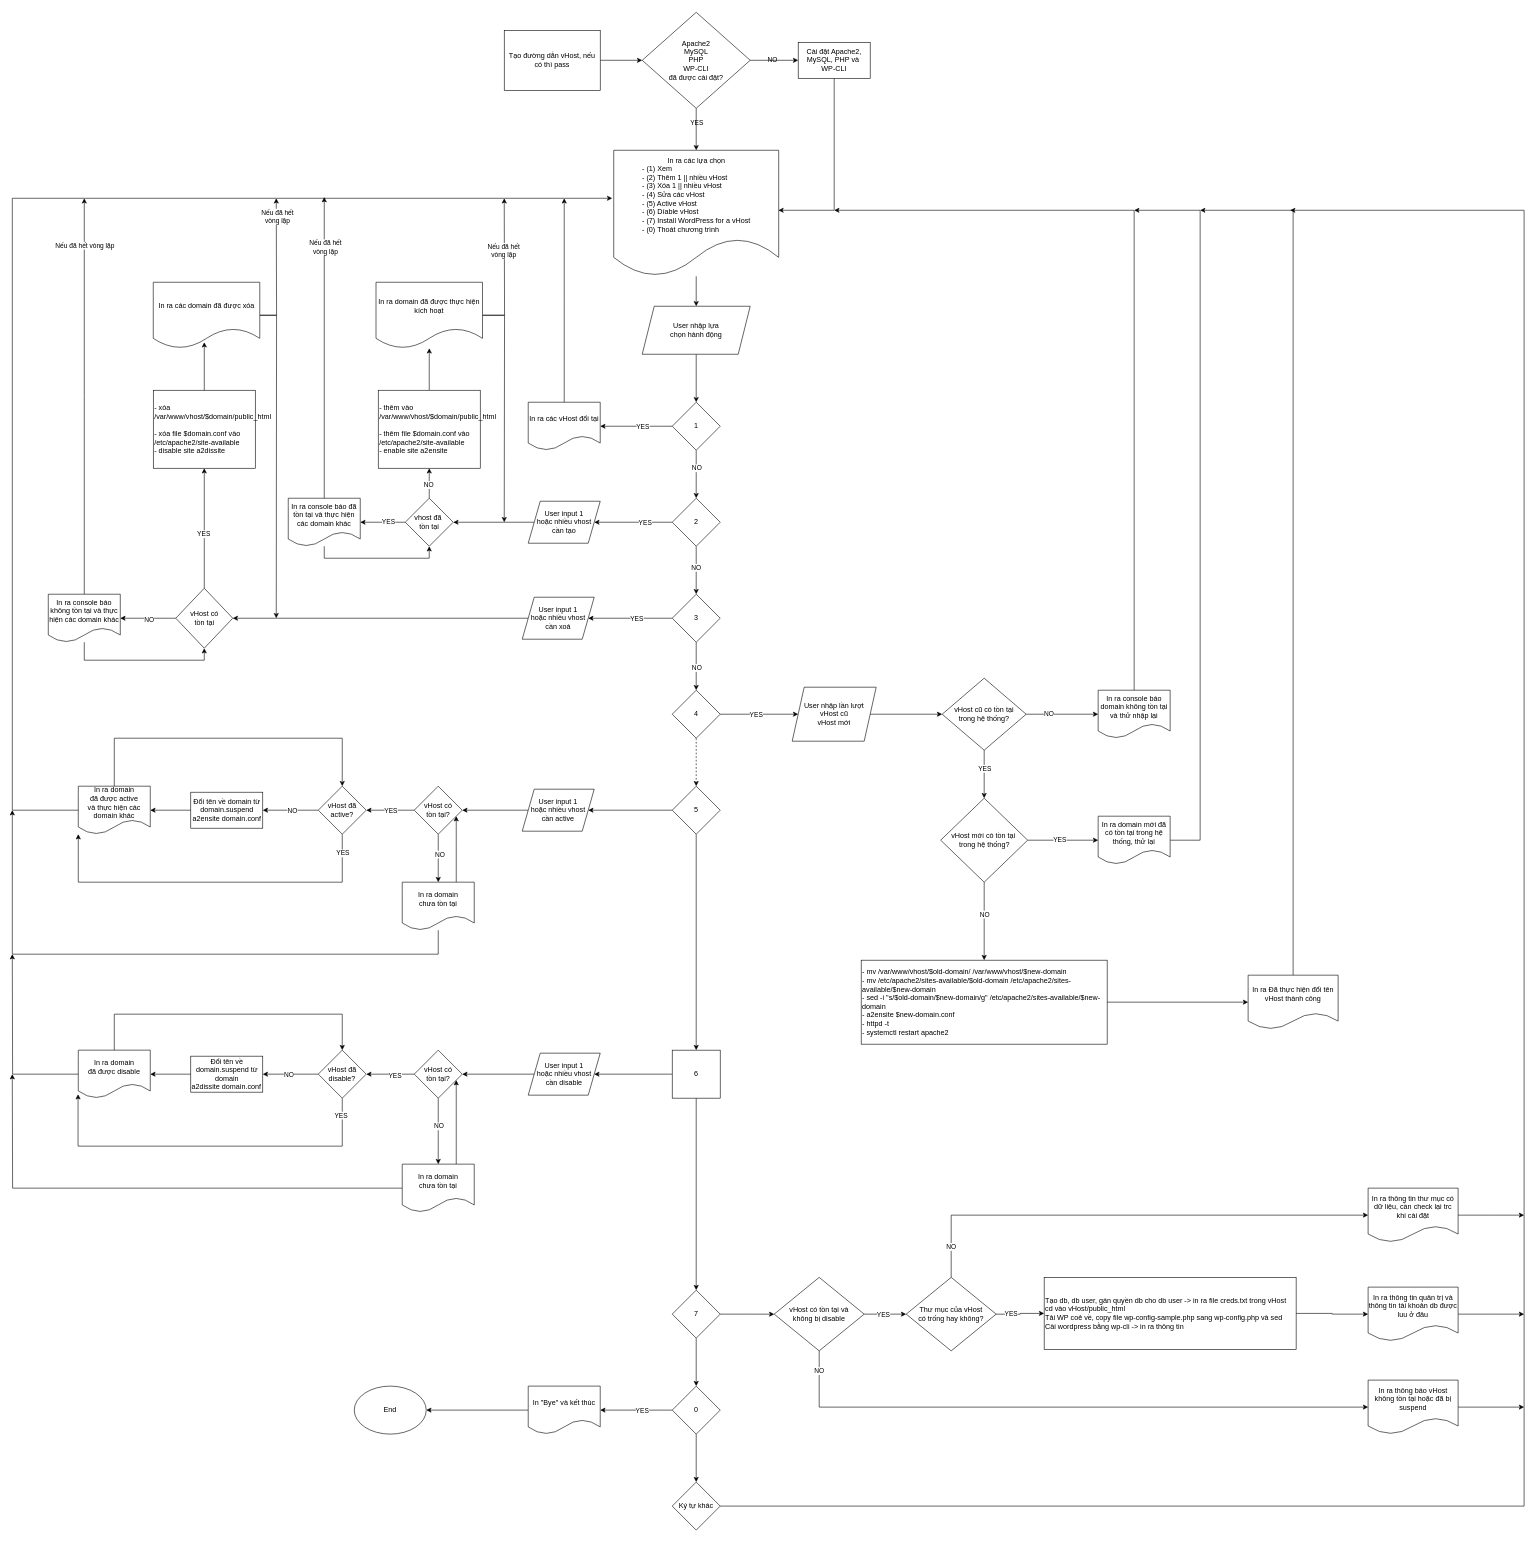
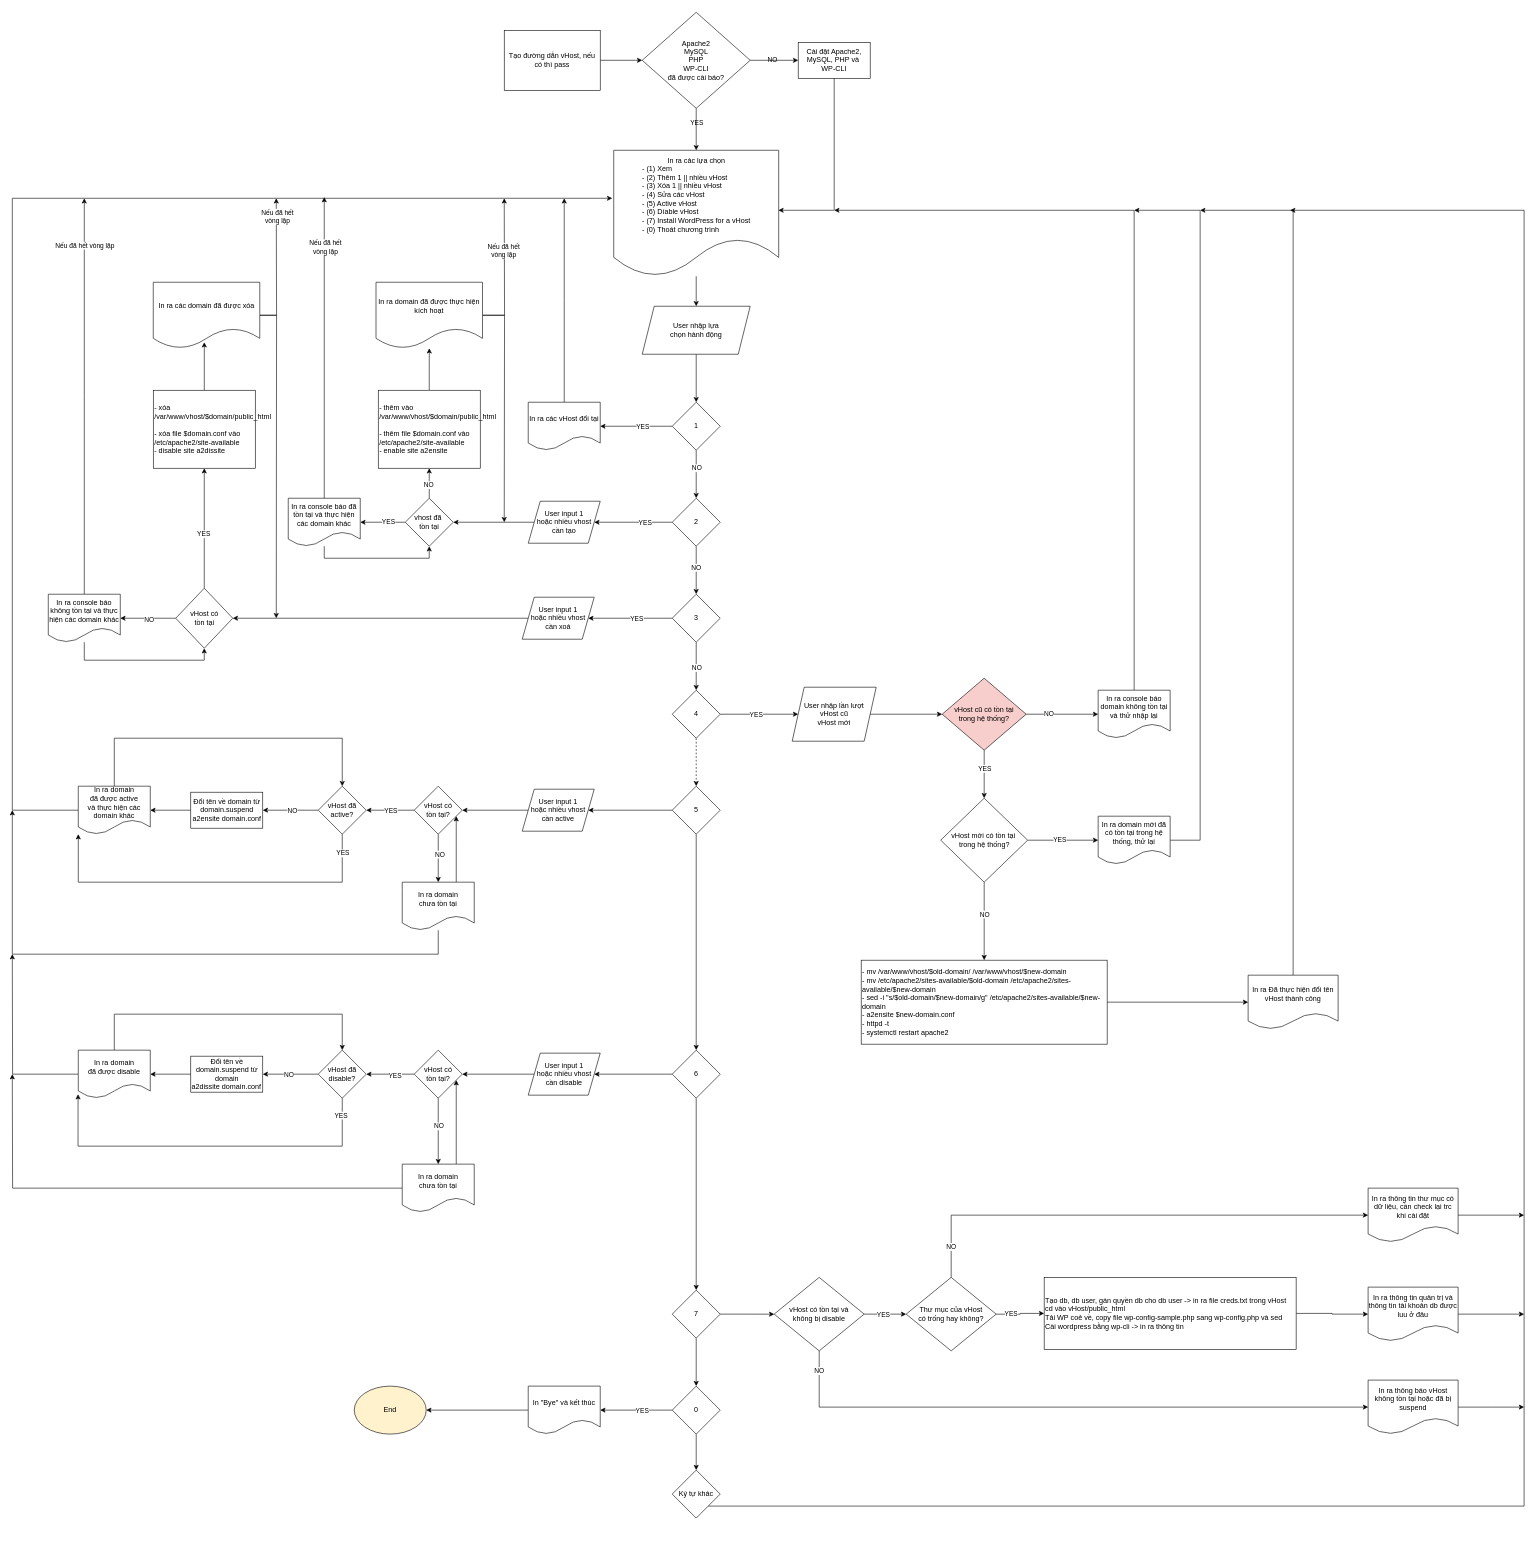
(696, 60) -> (696, 60)
(984, 714) -> (984, 714)
(696, 1074) -> (696, 1074)
(390, 1410) -> (390, 1410)
(696, 1506) -> (696, 1494)
